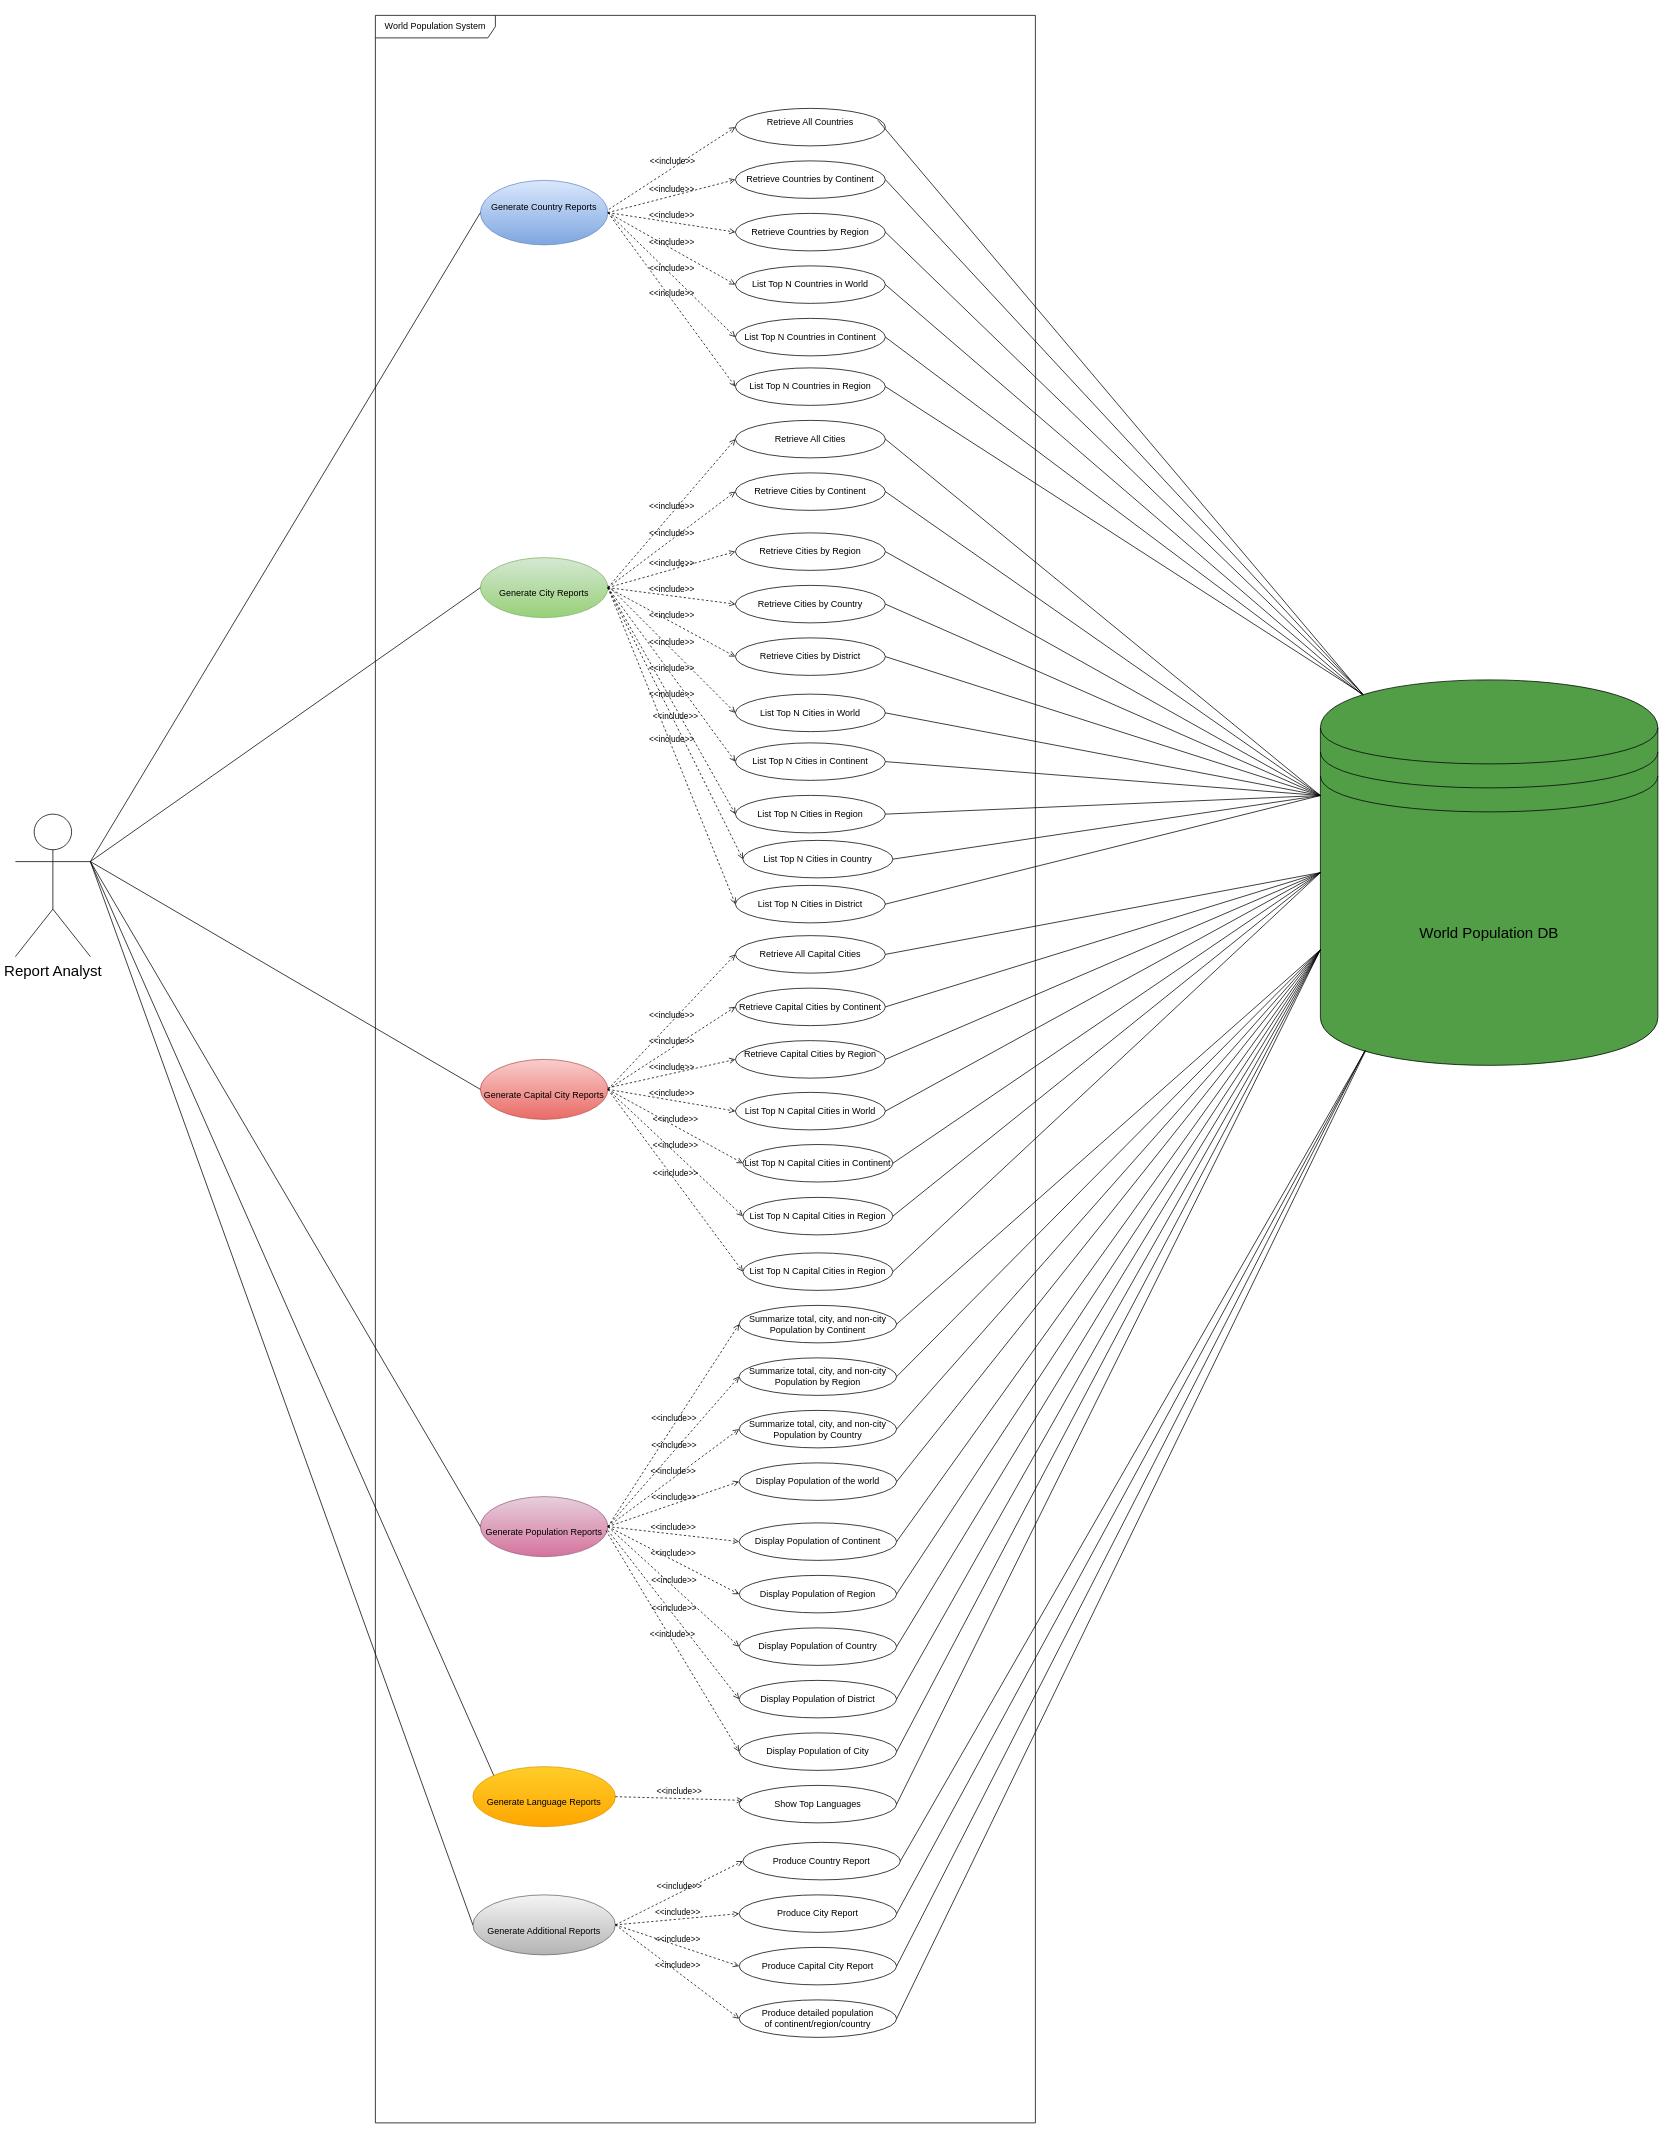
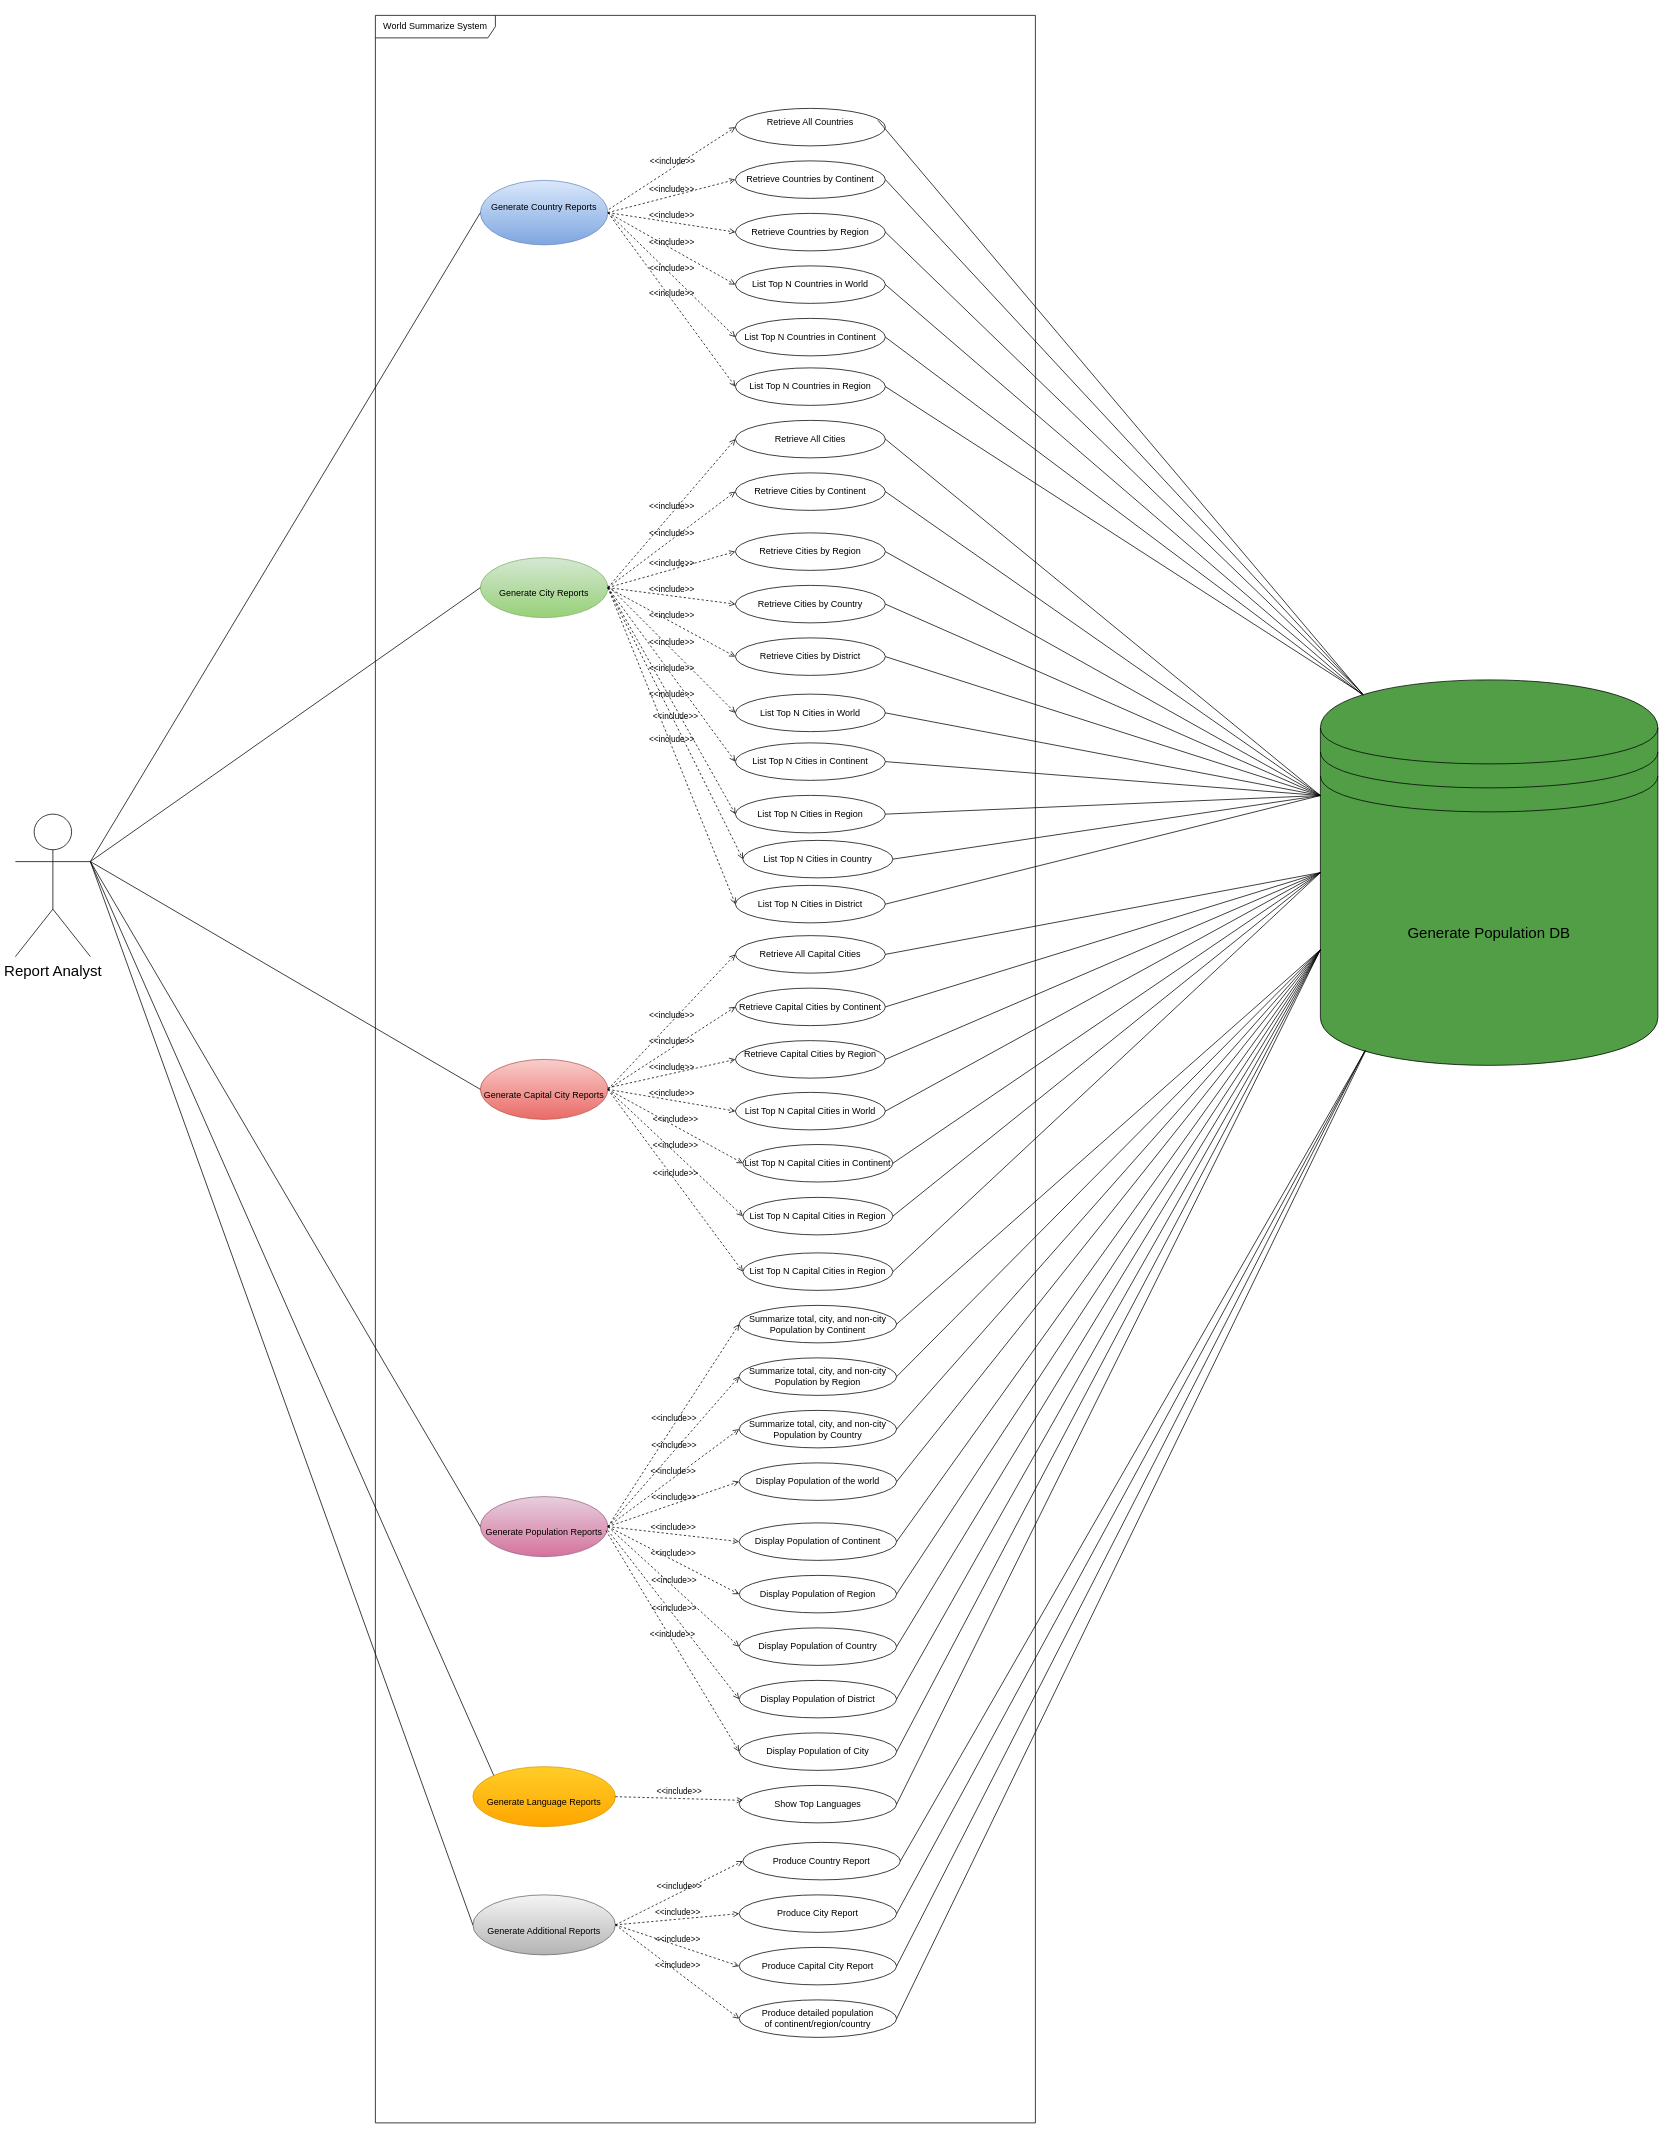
(435, 27) -> (435, 27)
(1489, 933) -> (1489, 933)
